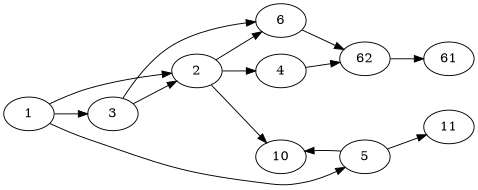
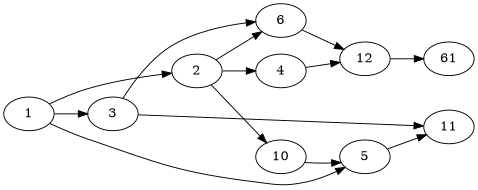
(365, 59) -> (365, 59)
(151, 95) -> (276, 120)
(328, 151) -> (318, 163)
